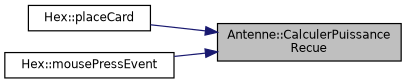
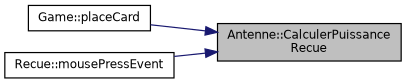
(89, 18) -> (89, 18)
(89, 65) -> (89, 65)
